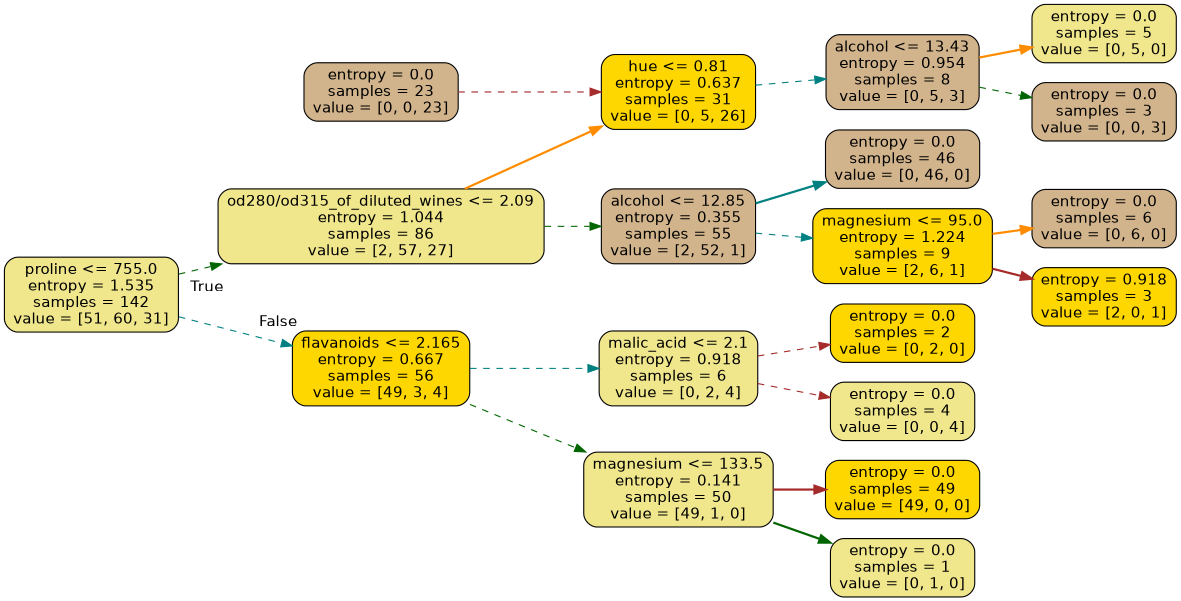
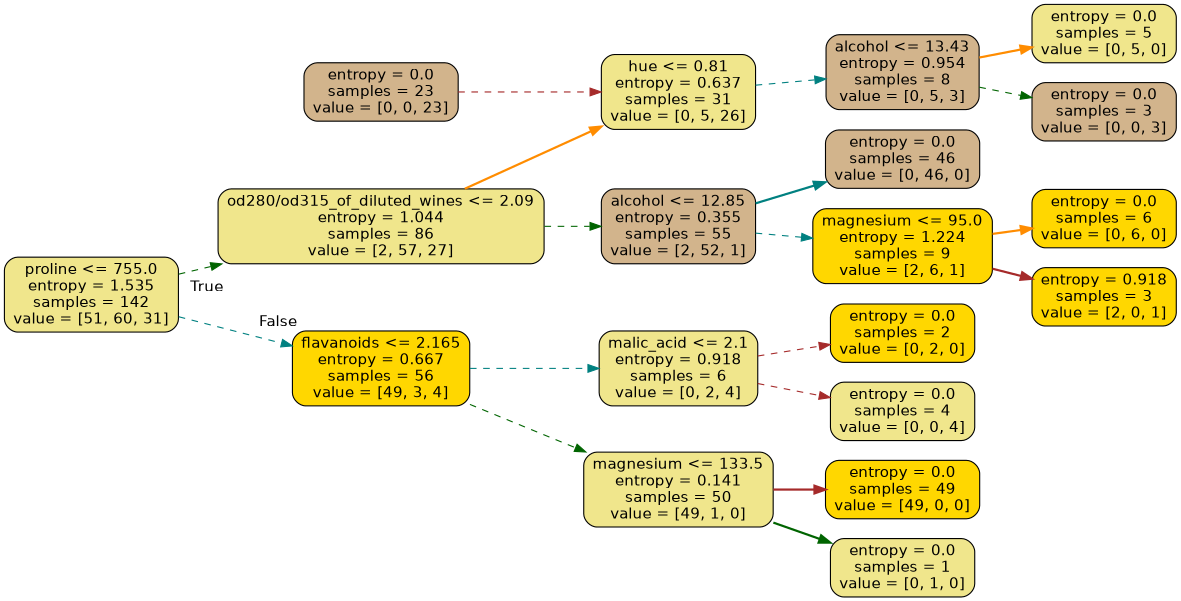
(678, 92) -> (678, 92)
(1104, 219) -> (1104, 219)
